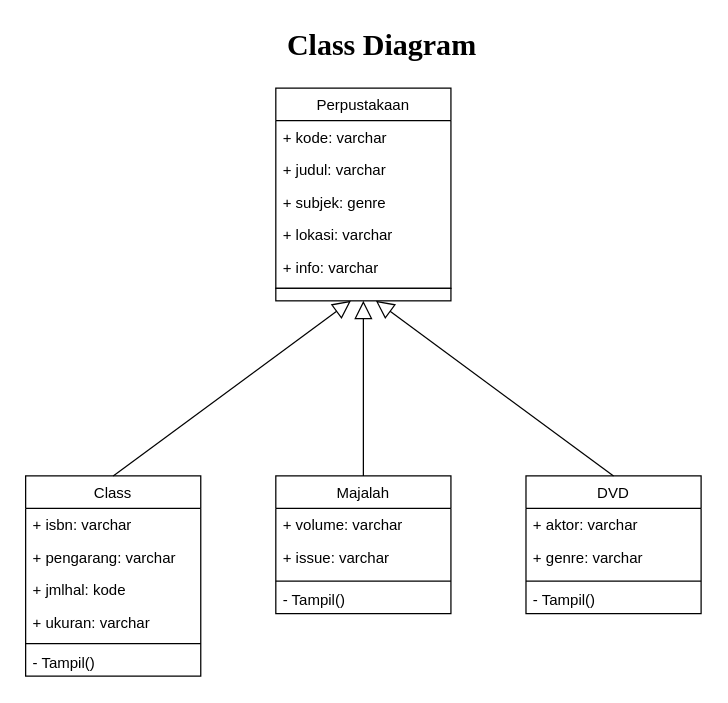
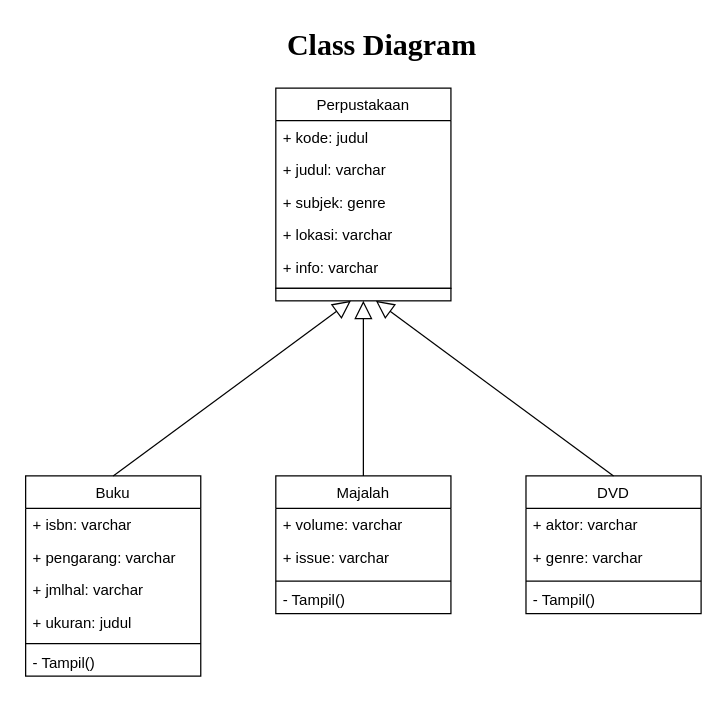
(340, 138) -> (329, 138)
(113, 493) -> (113, 493)
(82, 590) -> (94, 590)
(98, 623) -> (88, 623)
